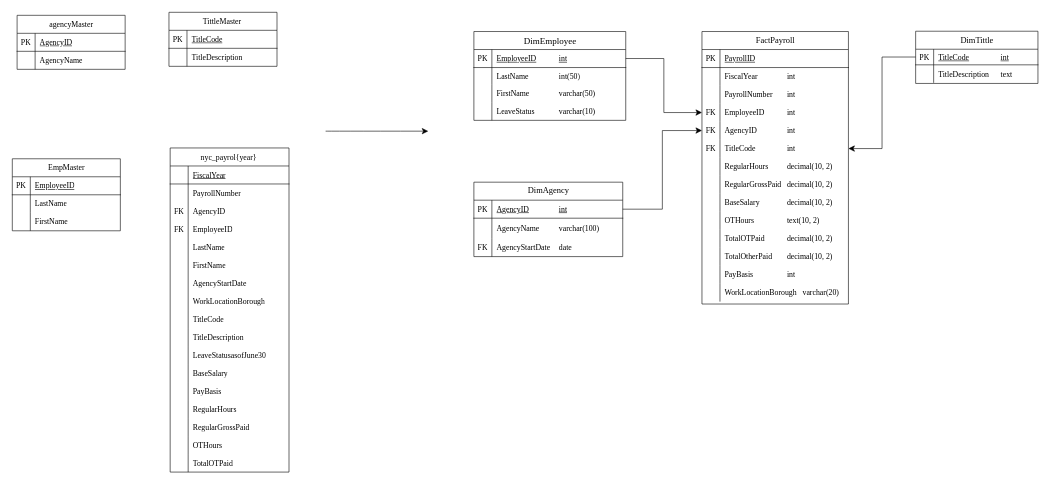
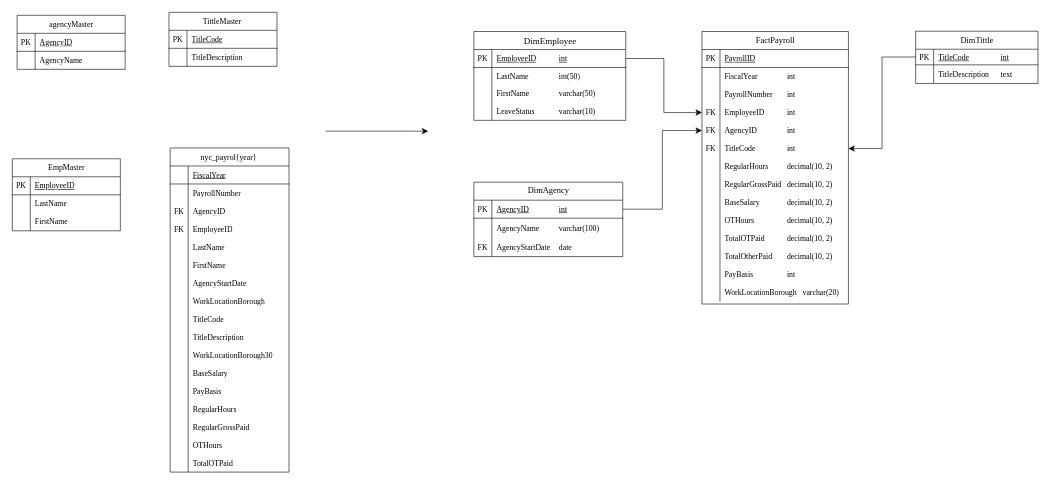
(768, 221) -> (773, 221)
(239, 355) -> (238, 355)
